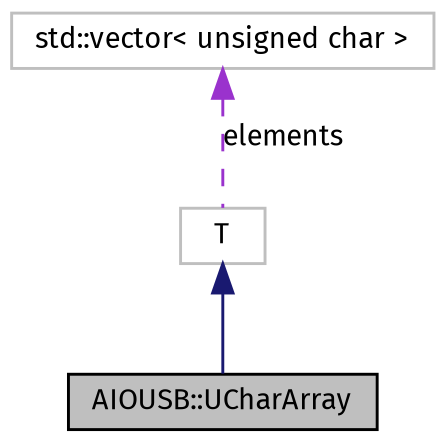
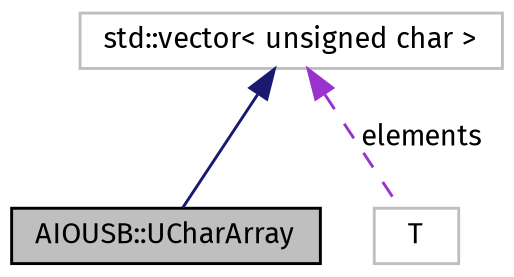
(223, 334) -> (220, 151)
